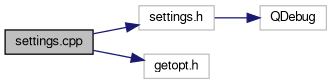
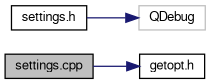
(177, 18) -> (49, 18)
(110, 31) -> none
(177, 66) -> (172, 66)
